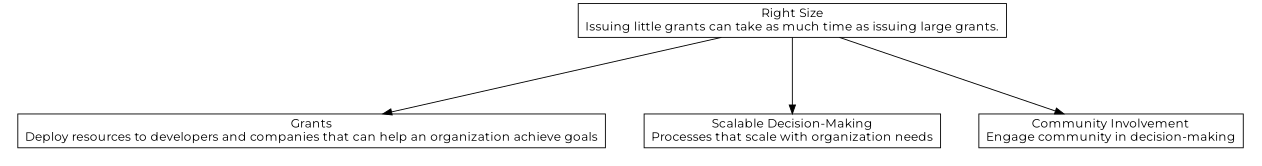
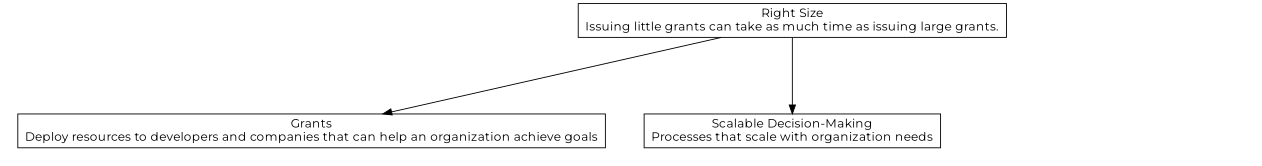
(1111, 131) -> none
